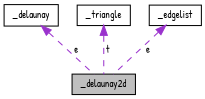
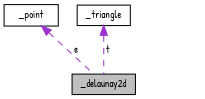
(31, 15) -> (31, 15)
(175, 15) -> none
